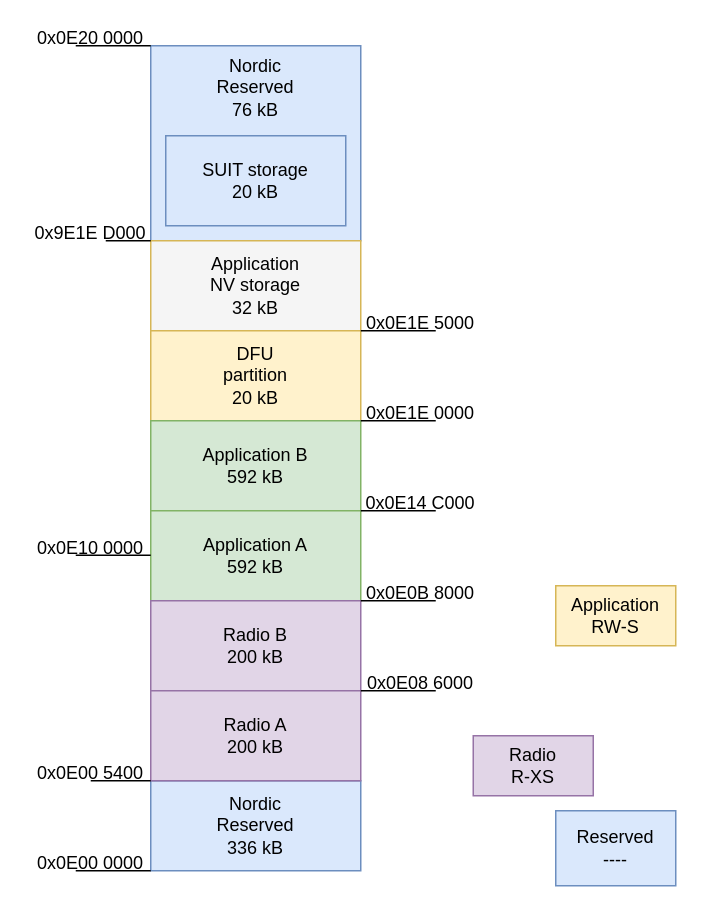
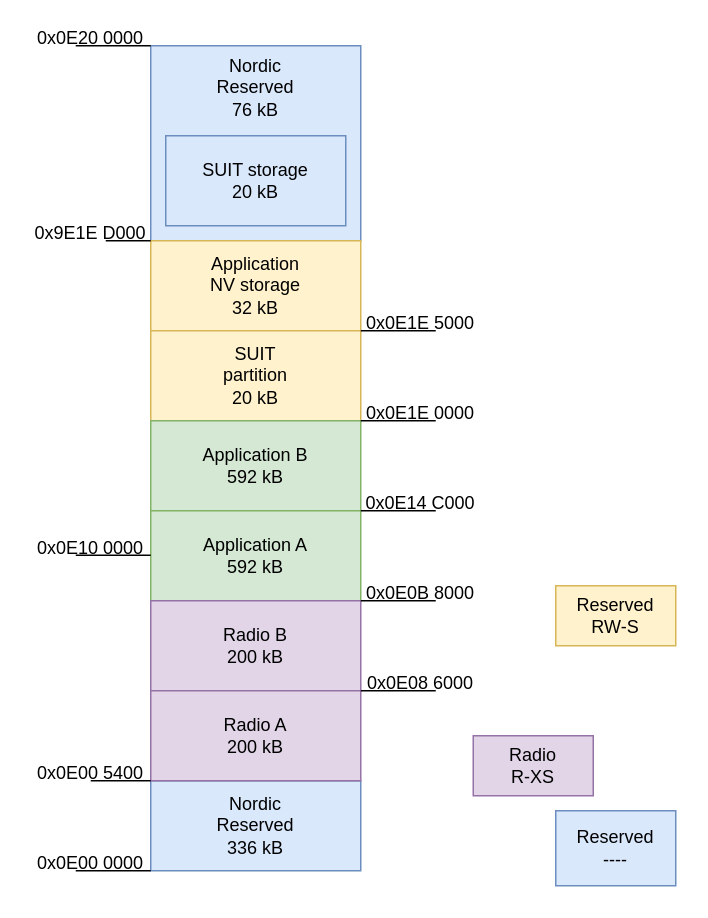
(256, 286) -> (256, 286)
(256, 376) -> (256, 376)
(616, 616) -> (616, 616)
